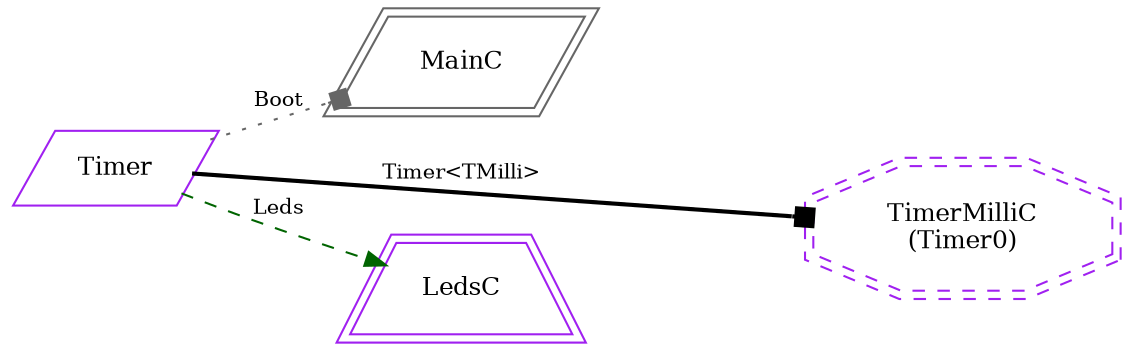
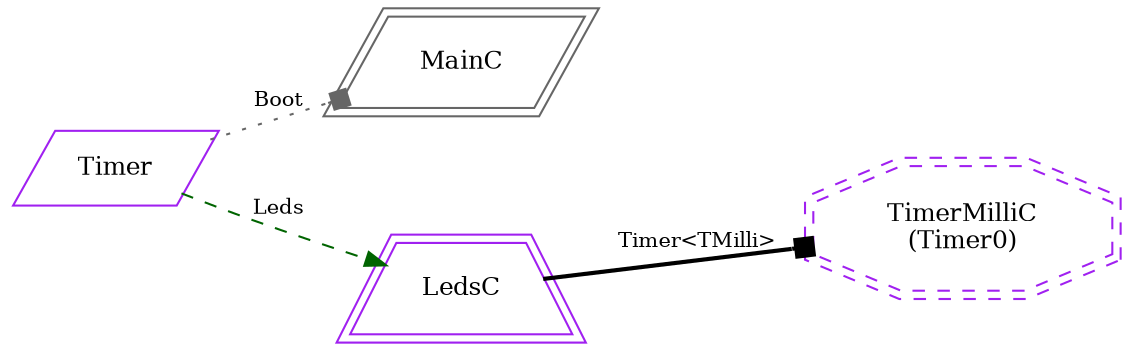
(492, 195) -> (667, 264)
